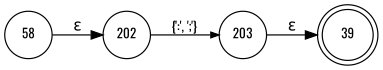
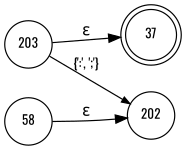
(181, 35) -> (86, 78)
(348, 35) -> (151, 35)
